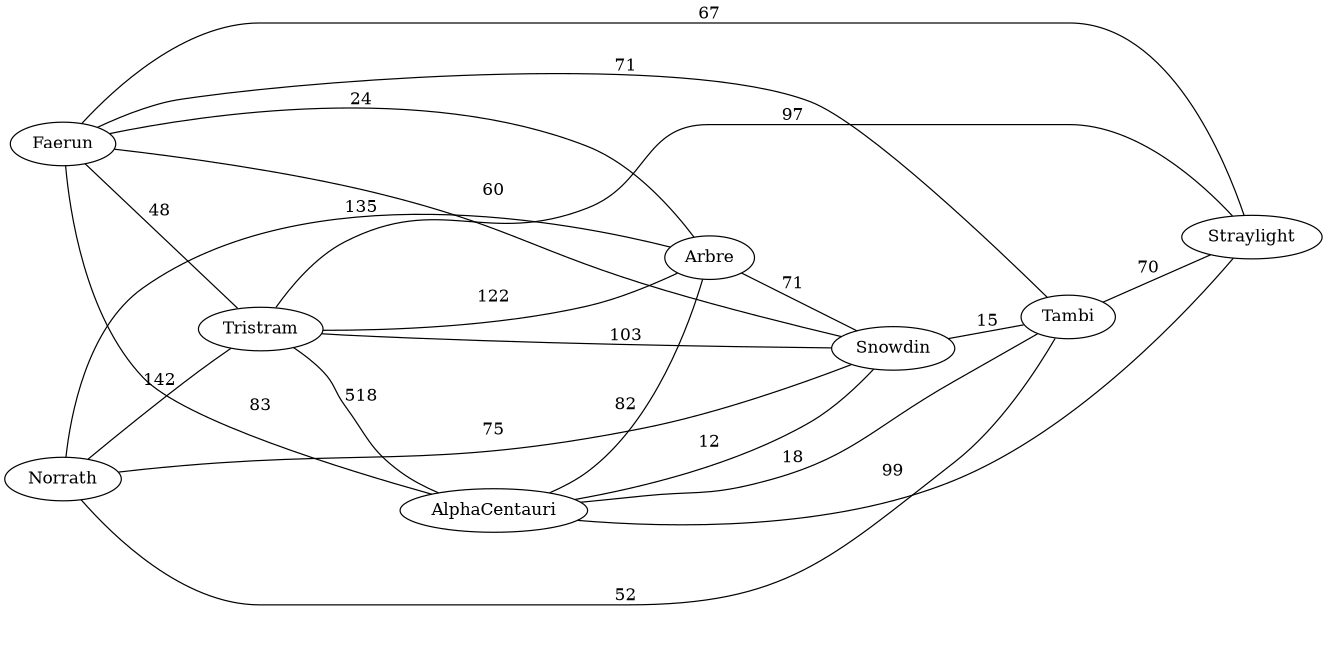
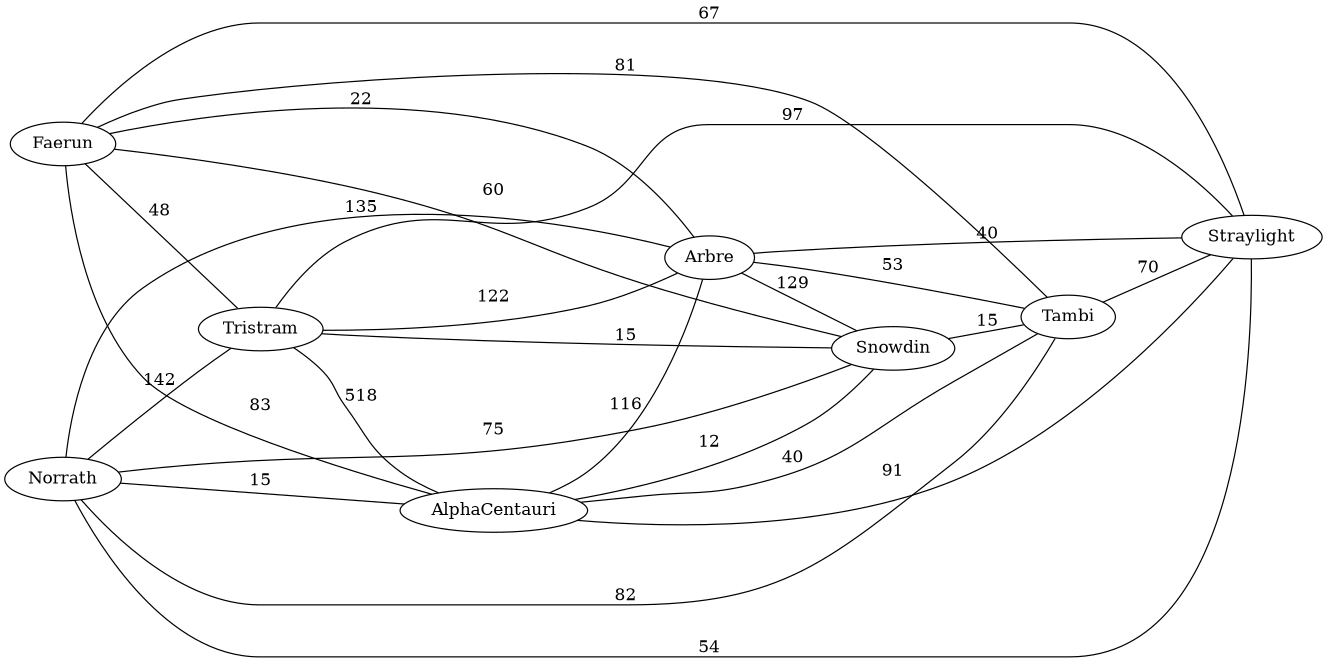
(626, 66) -> (626, 66)
(362, 100) -> (362, 100)
none -> (968, 243)
none -> (890, 283)
(793, 284) -> (793, 284)
(626, 336) -> (626, 336)
(626, 405) -> (626, 405)
(793, 458) -> (793, 458)
(893, 471) -> (893, 471)
none -> (262, 494)
(626, 596) -> (626, 596)
none -> (778, 657)
